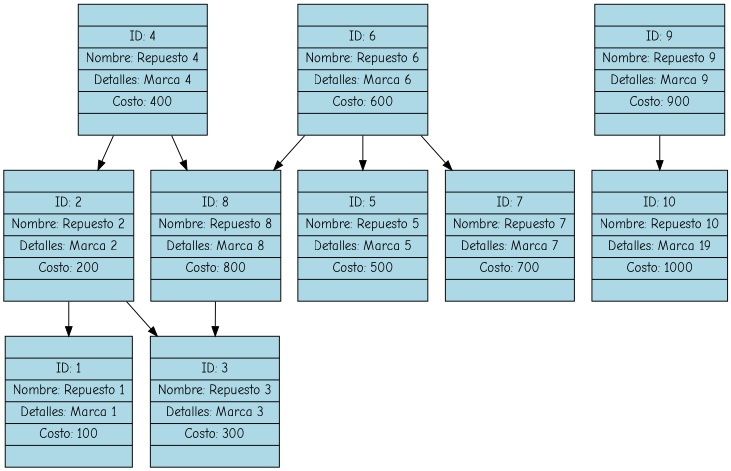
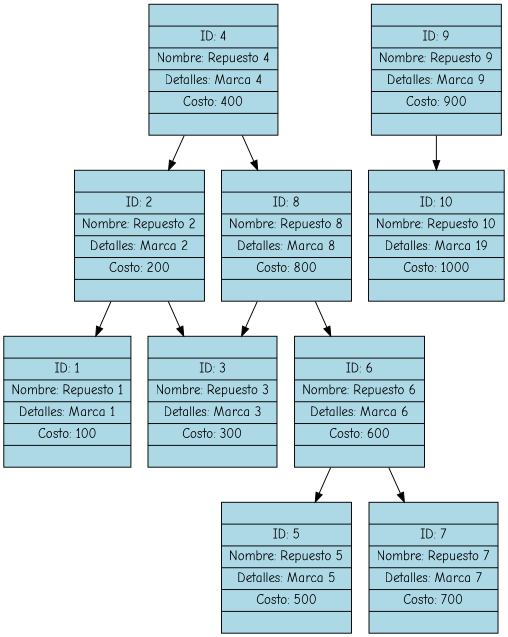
(292, 149) -> (321, 314)
